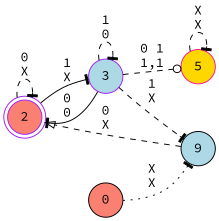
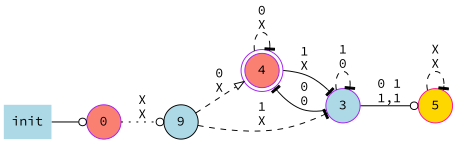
(148, 72) -> (385, 106)
(149, 113) -> (261, 131)
(25, 117) -> (262, 71)
none -> (28, 122)
(160, 193) -> (139, 122)
(106, 200) -> (104, 122)
